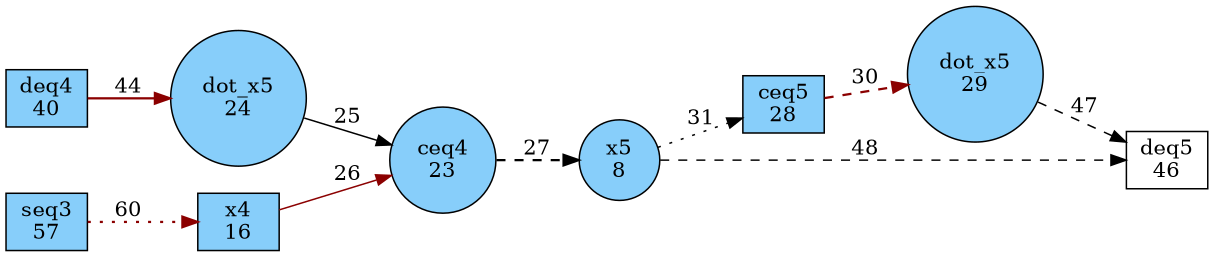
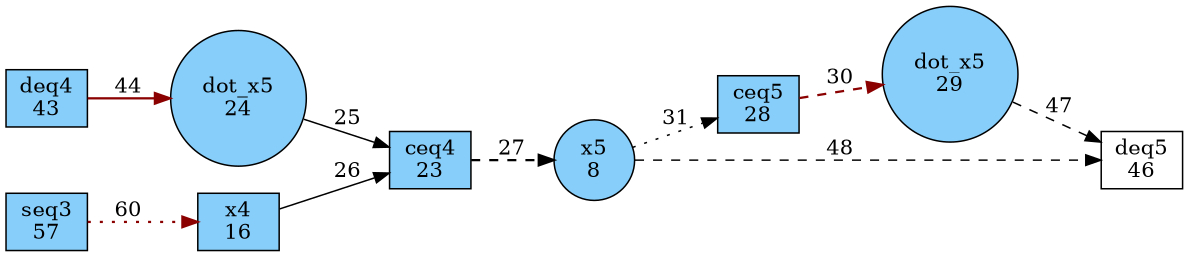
(47, 98) -> (47, 98)
(443, 160) -> (430, 160)
(328, 195) -> (327, 193)
